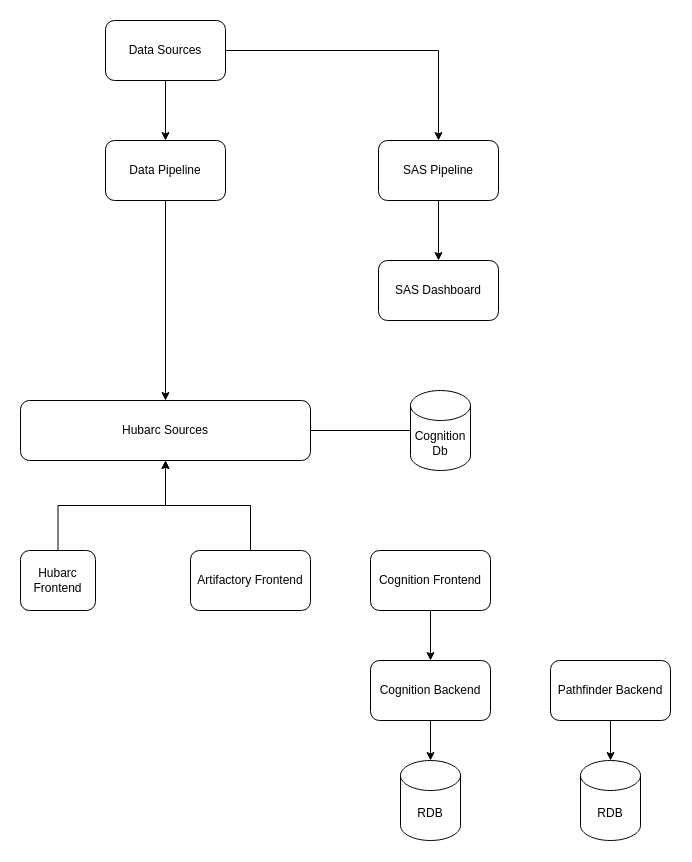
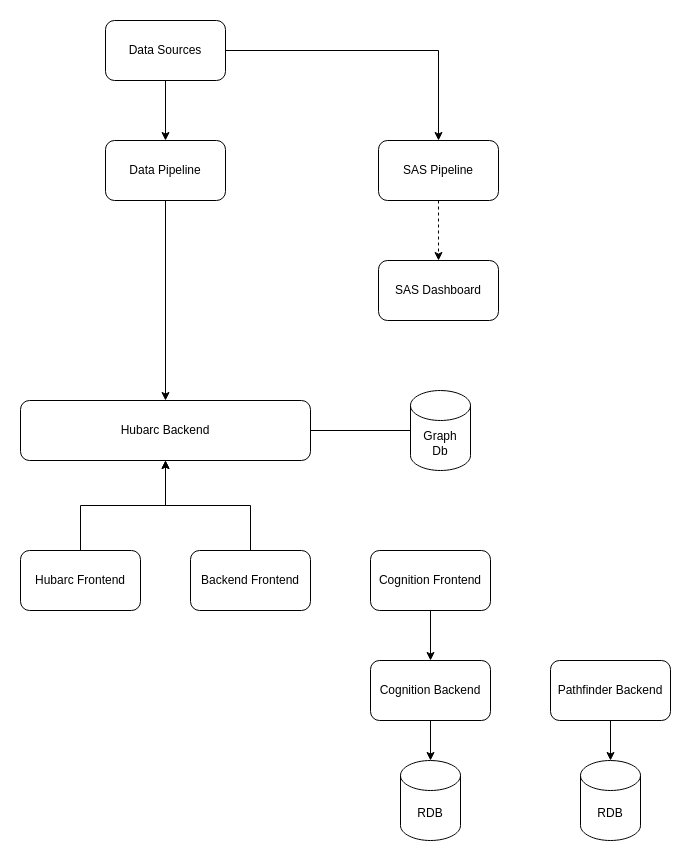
(439, 228) -> (439, 228)
(166, 431) -> (166, 431)
(441, 444) -> (441, 444)
(58, 581) -> (81, 581)
(251, 581) -> (251, 581)
